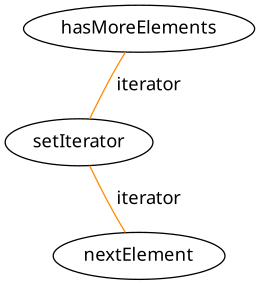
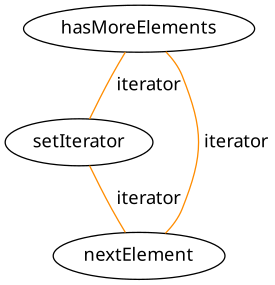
none -> (199, 143)
